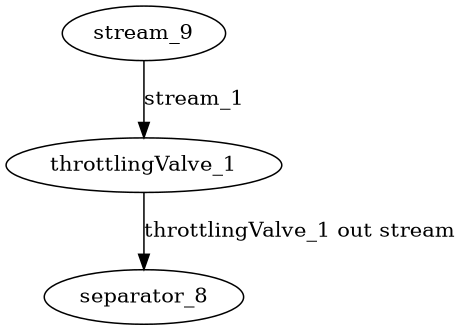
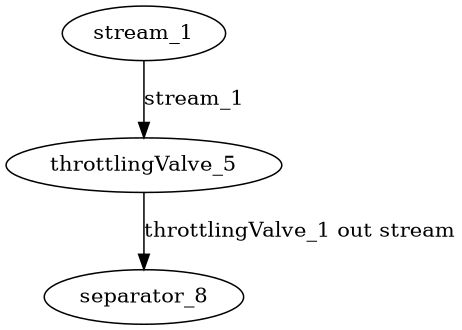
(144, 33) -> (144, 33)
(144, 165) -> (144, 165)
